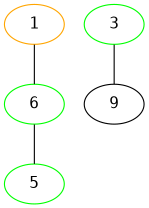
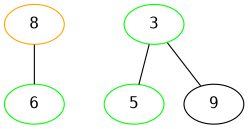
(34, 24) -> (34, 24)
(34, 144) -> (144, 64)
